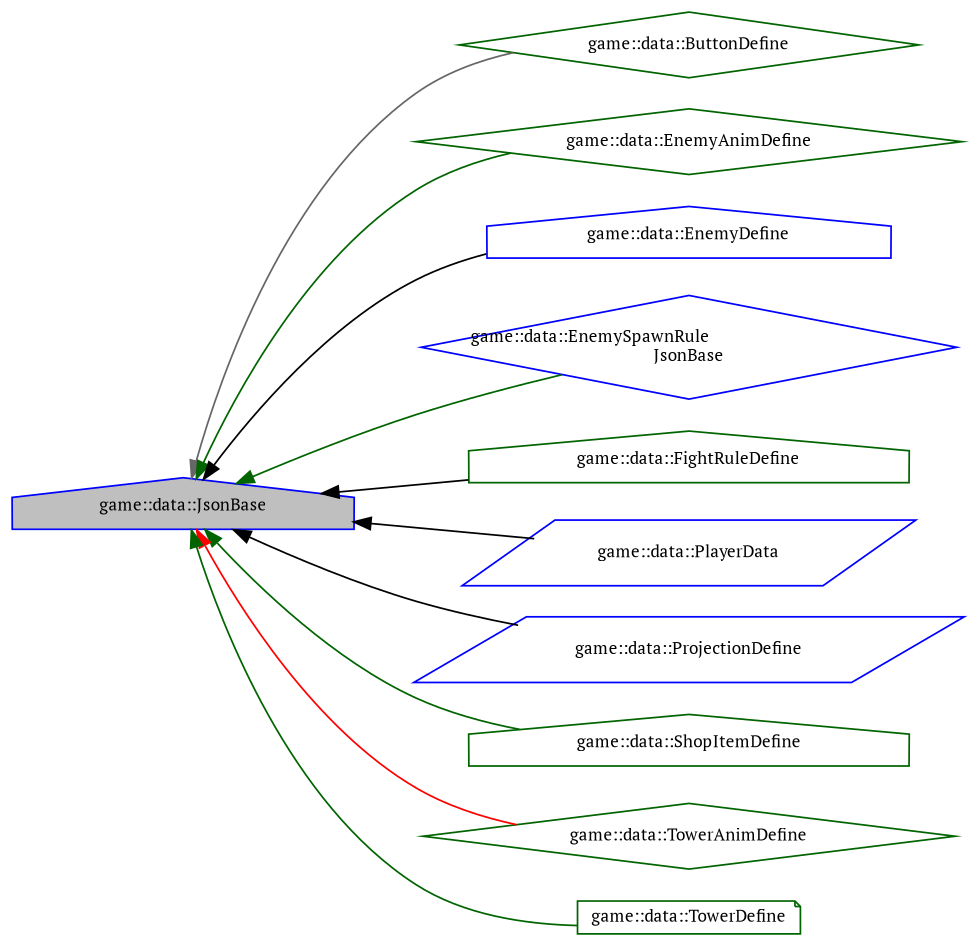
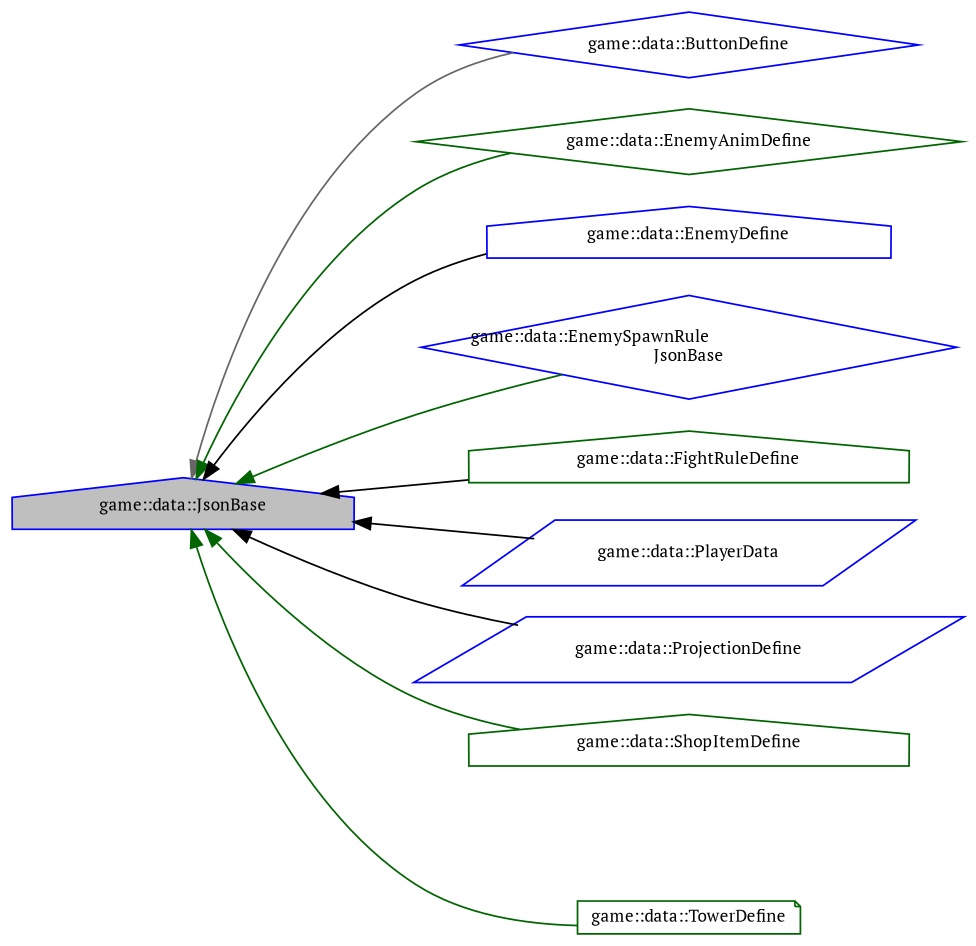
(689, 45) -> (689, 45)
(689, 836) -> none
